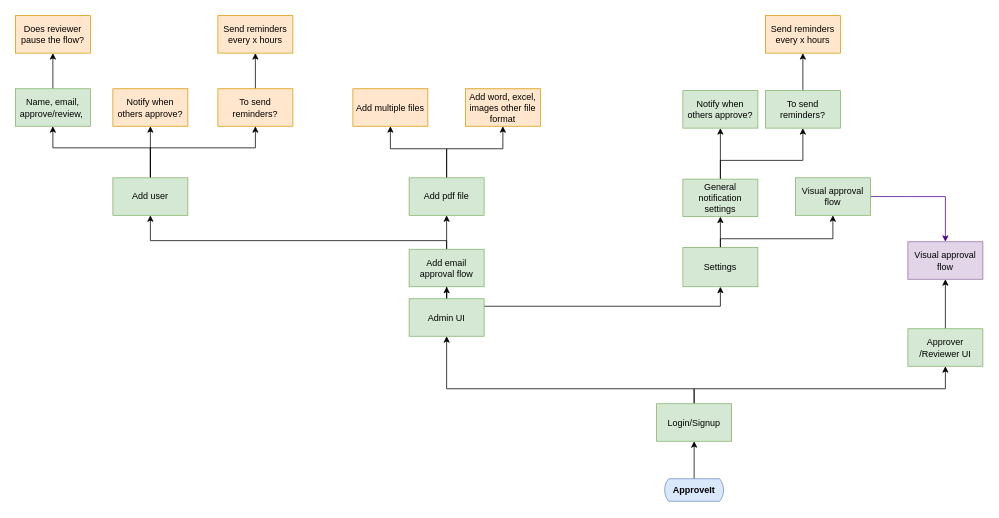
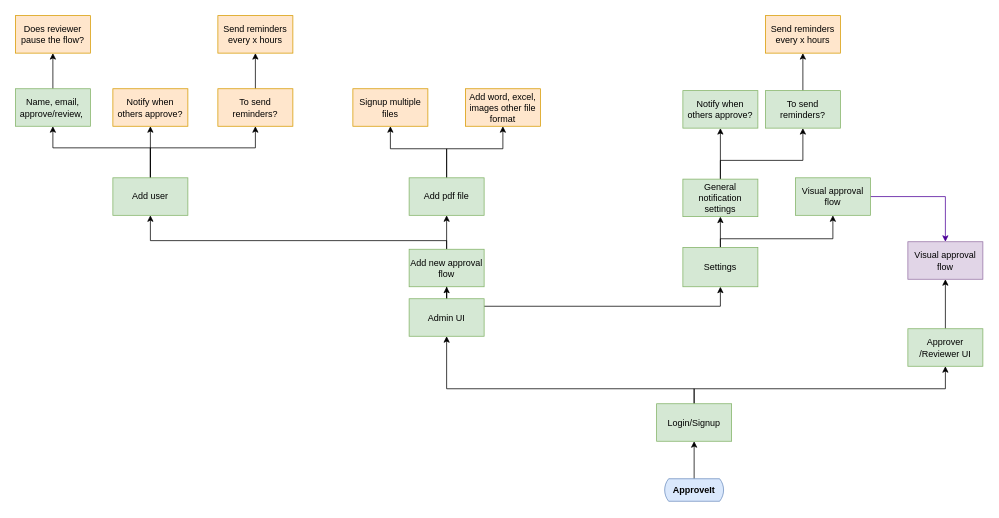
(390, 108) -> (390, 108)
(447, 268) -> (447, 268)
